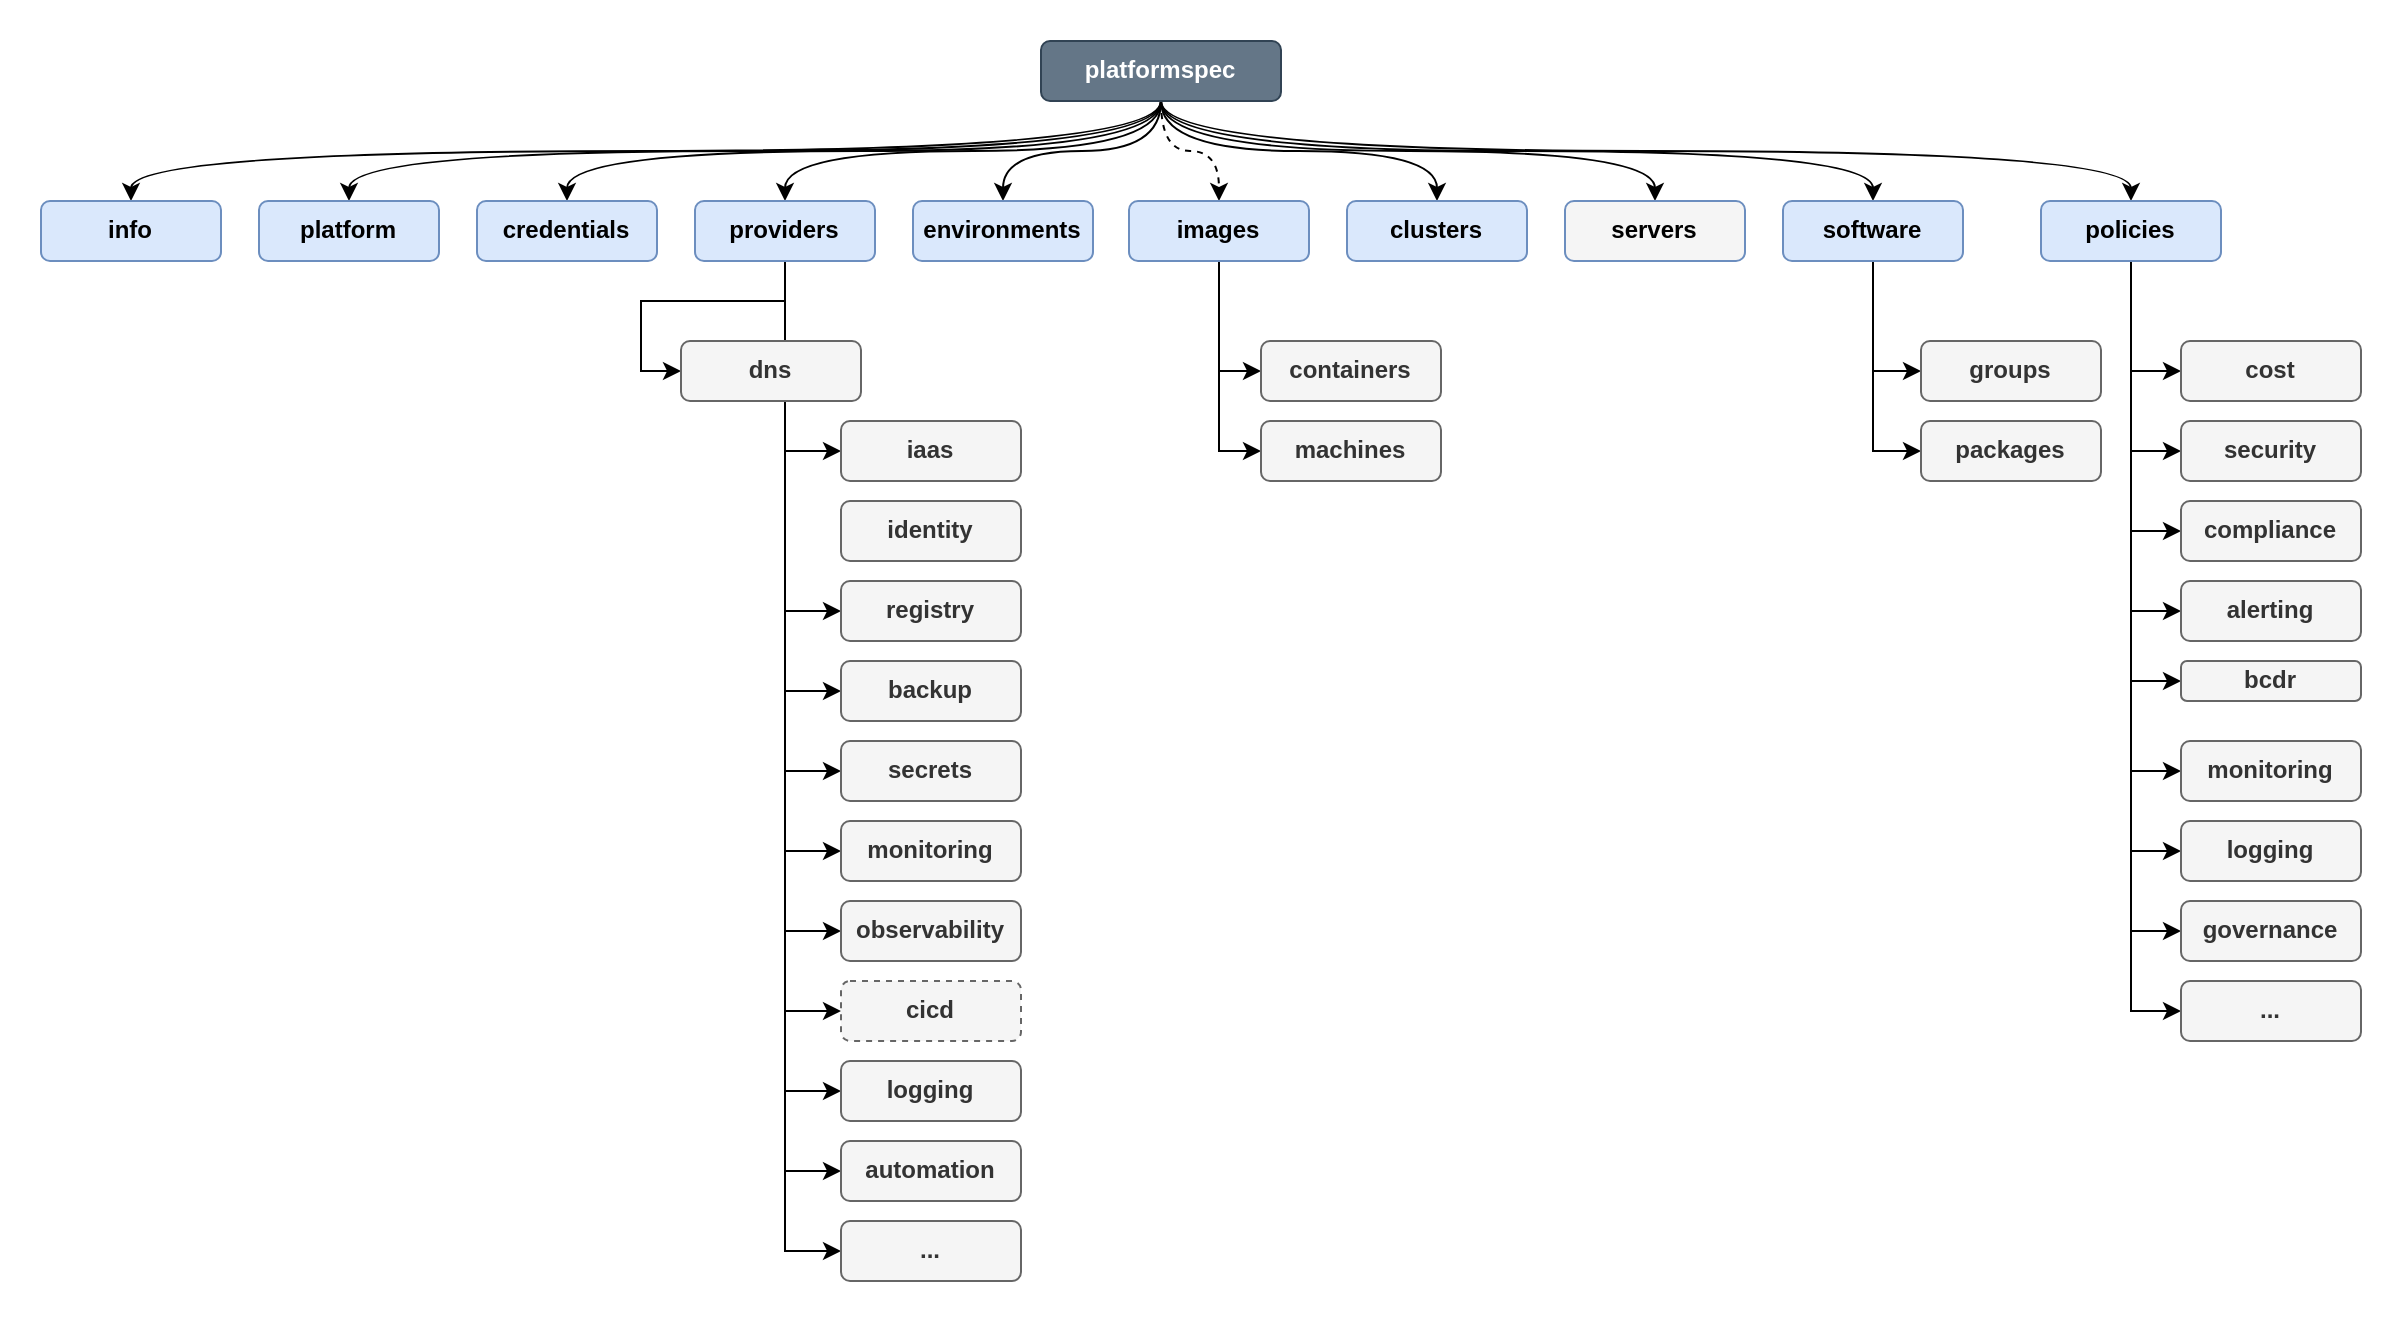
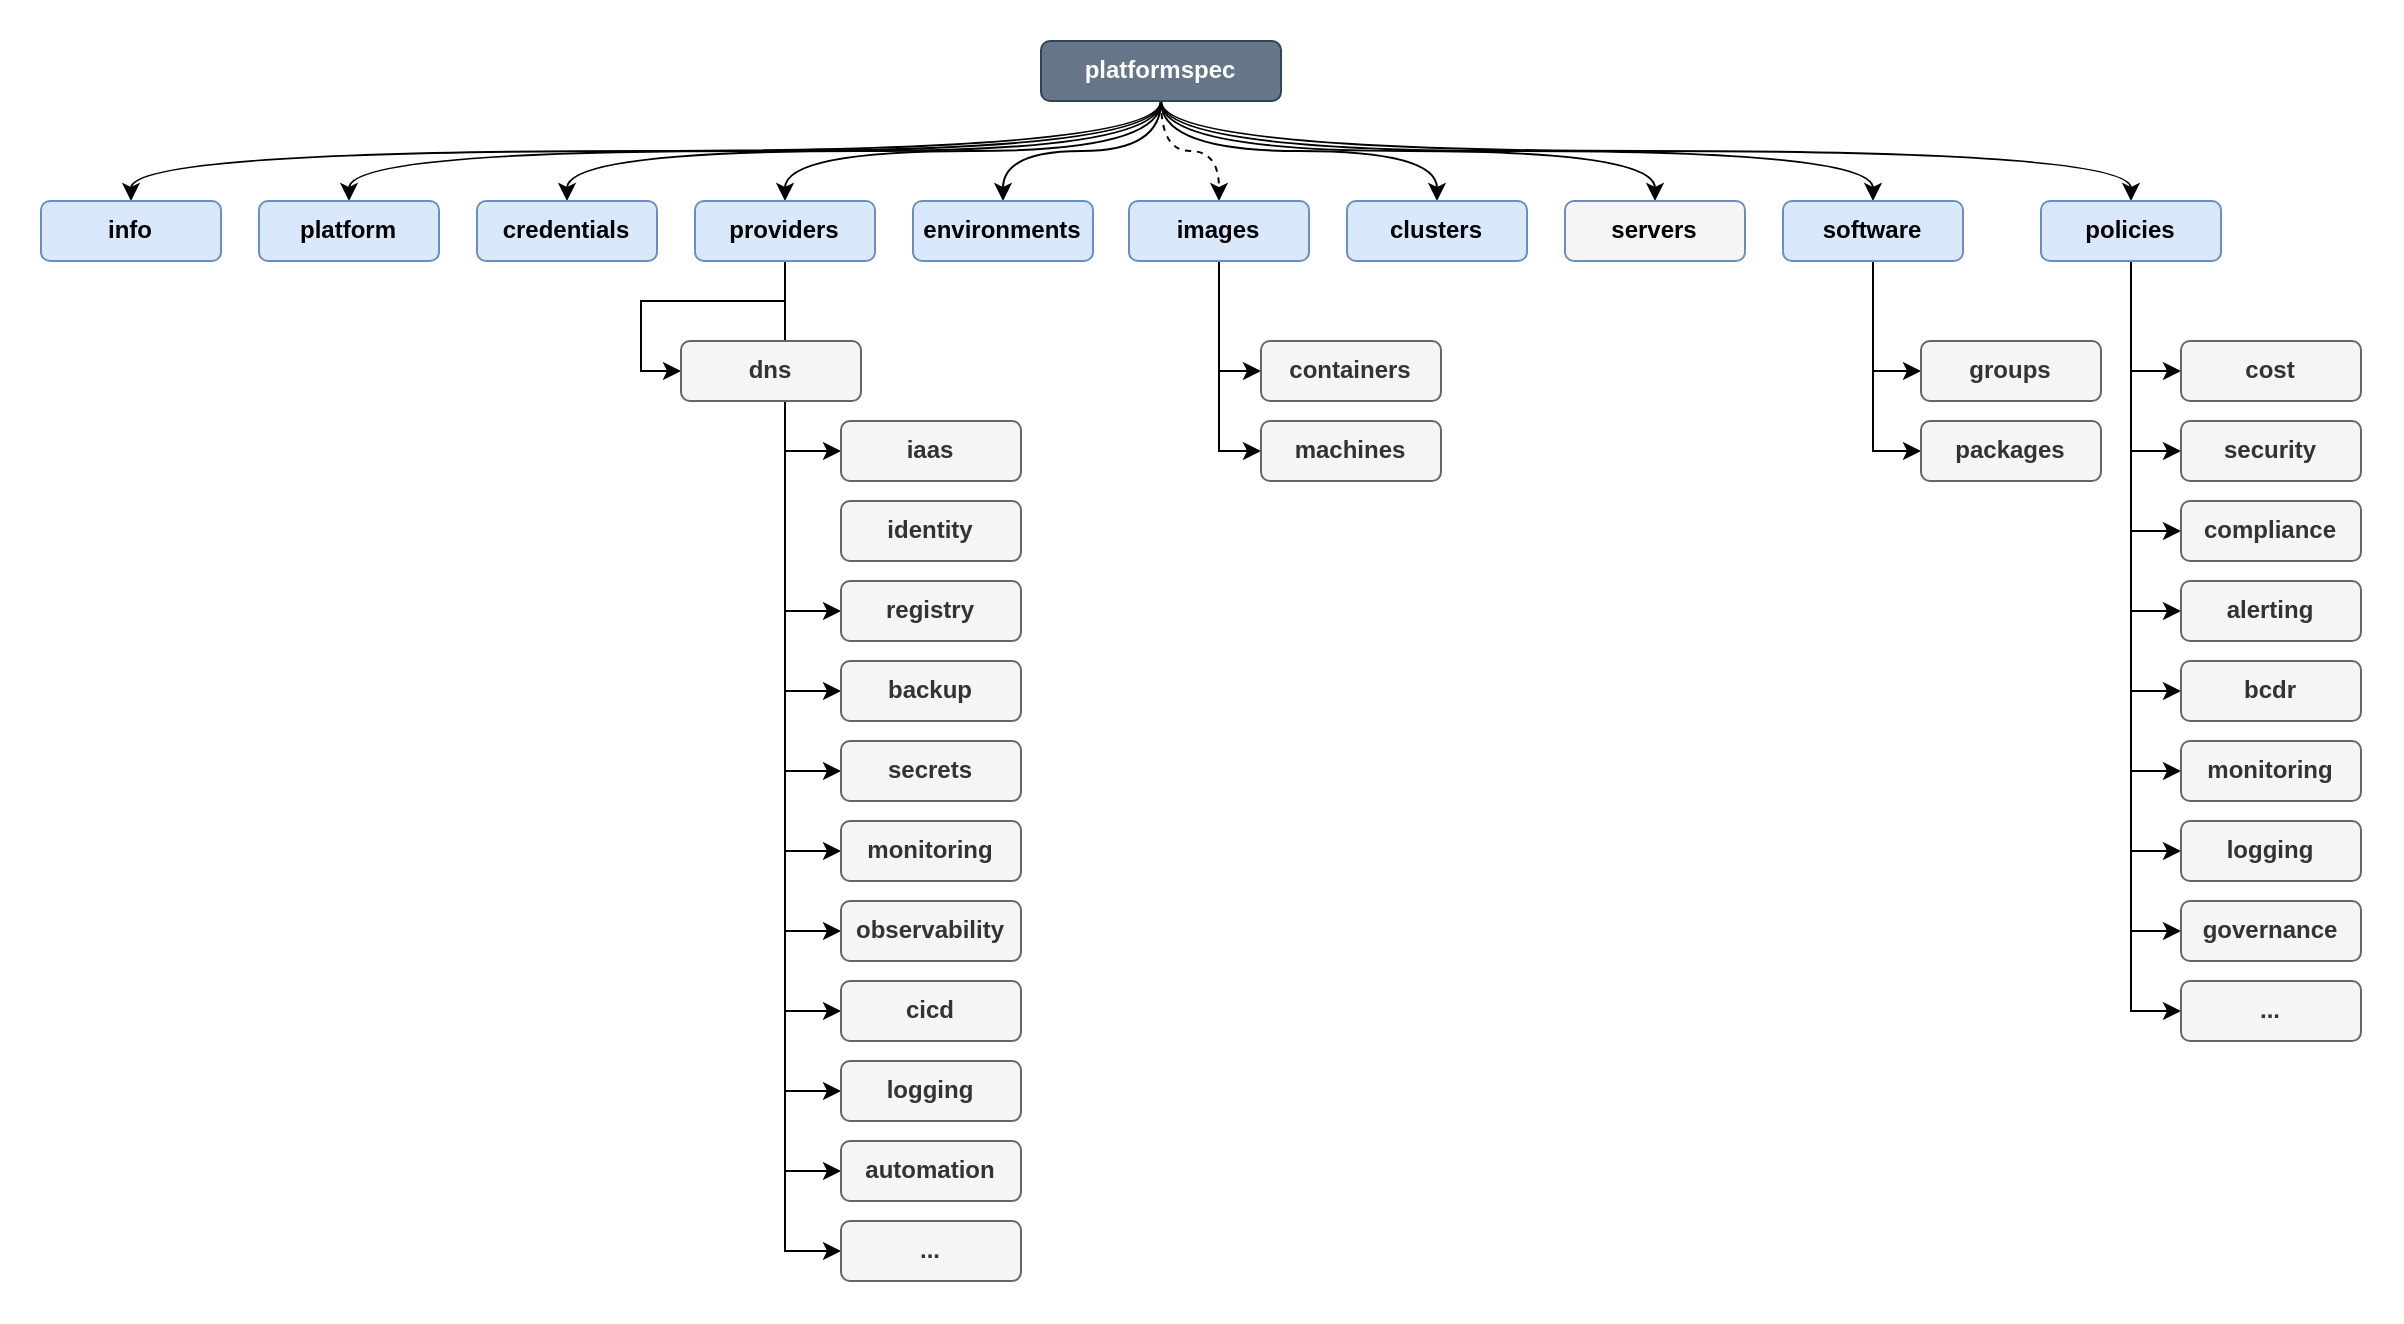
(2271, 681) -> (2271, 691)
(931, 1011) -> (931, 1011)
